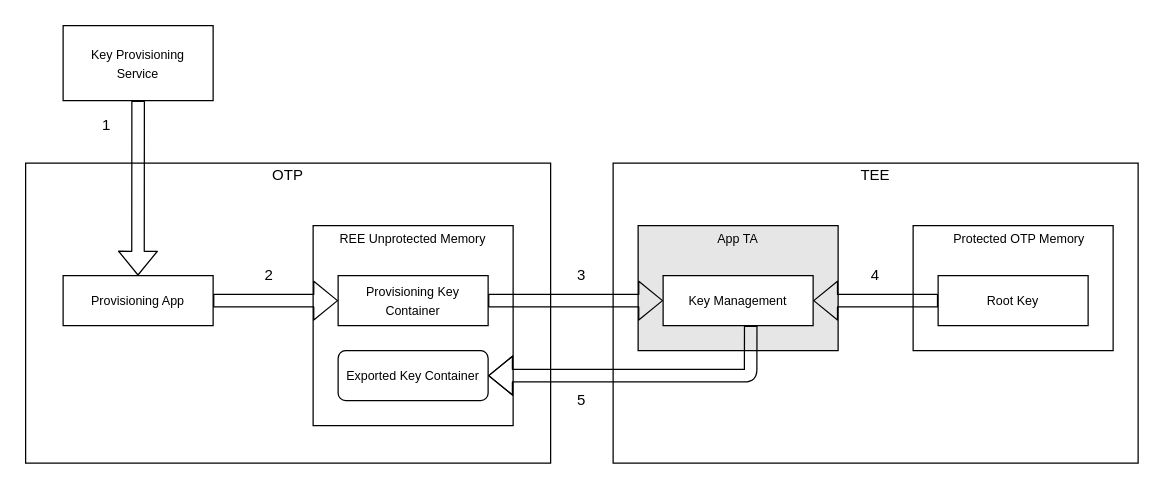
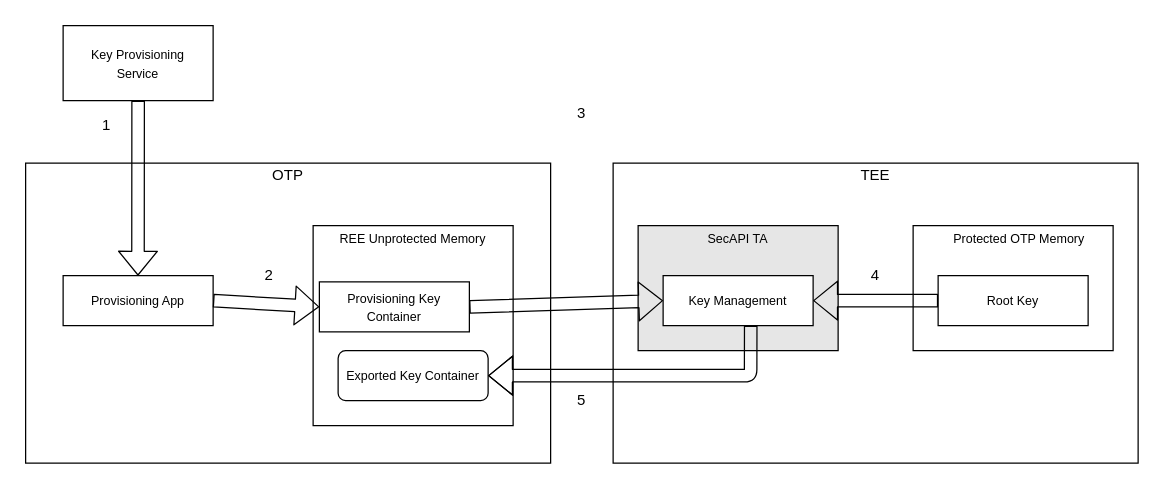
(738, 238) -> (738, 238)
(582, 276) -> (582, 113)
(413, 301) -> (394, 307)
